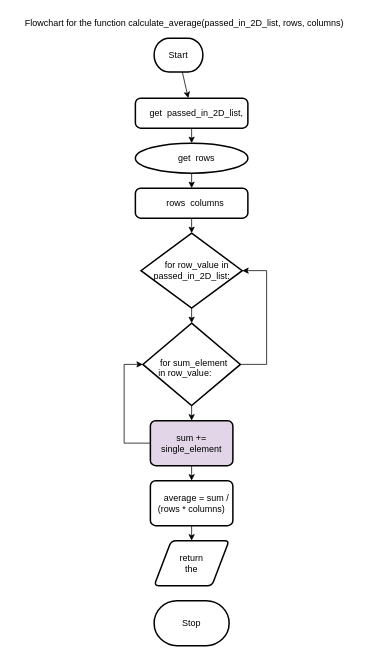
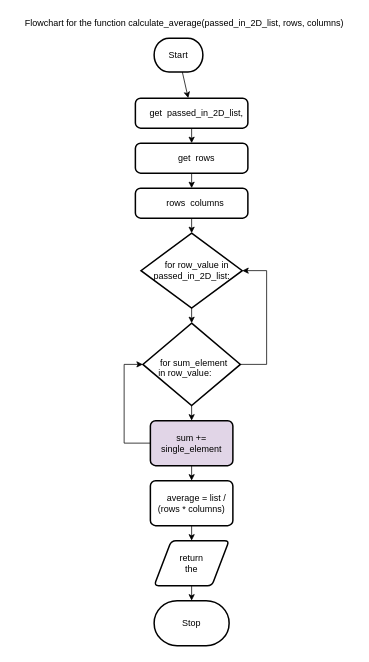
(192, 158) -> (192, 158)
(192, 503) -> (192, 503)
none -> (192, 590)
